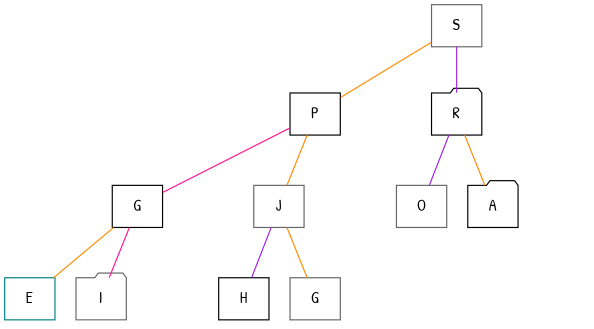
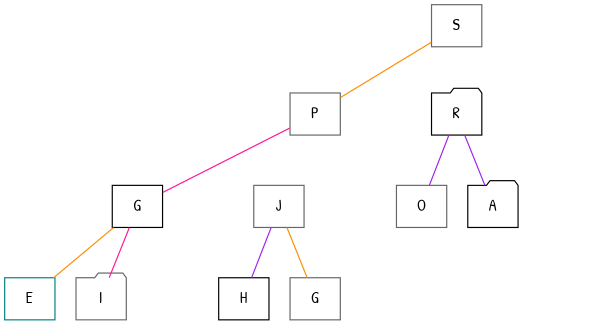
(457, 70) -> none
(315, 114) -> (315, 114)
(297, 160) -> none
(475, 160) -> (475, 160)
